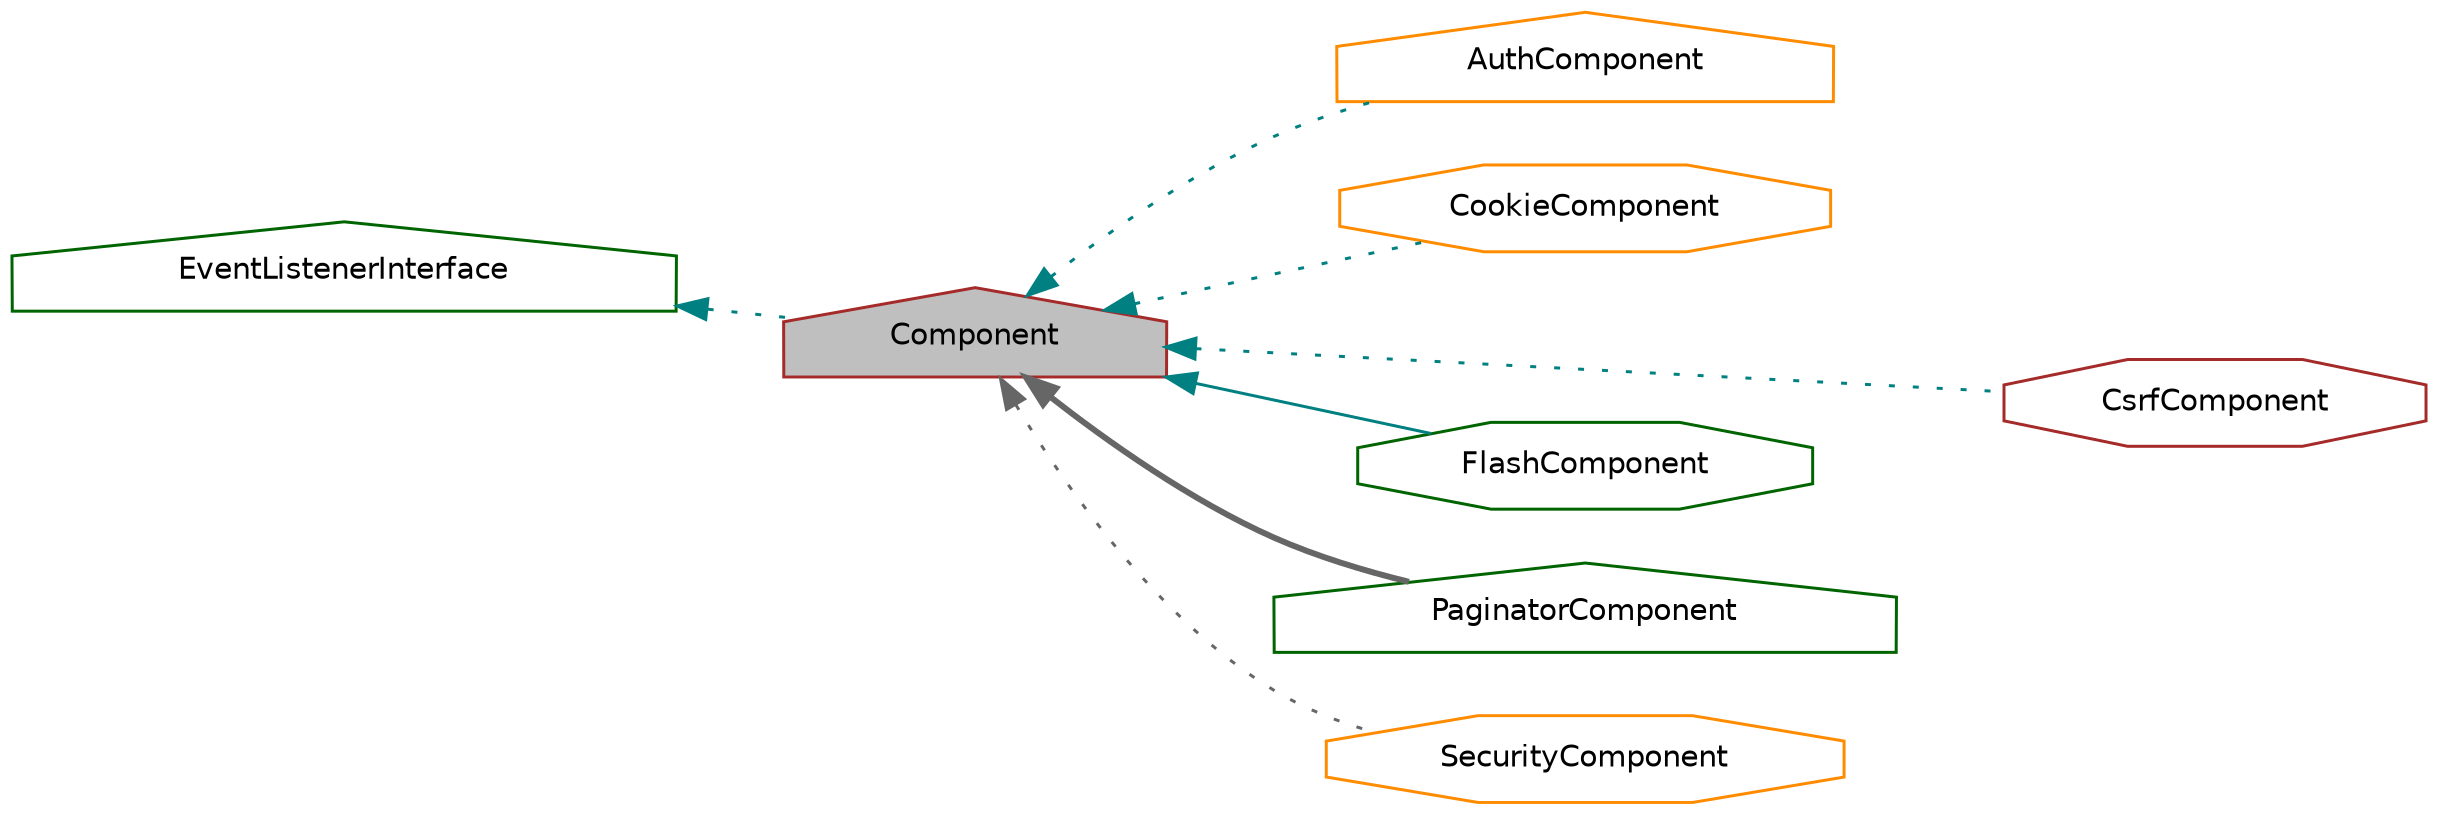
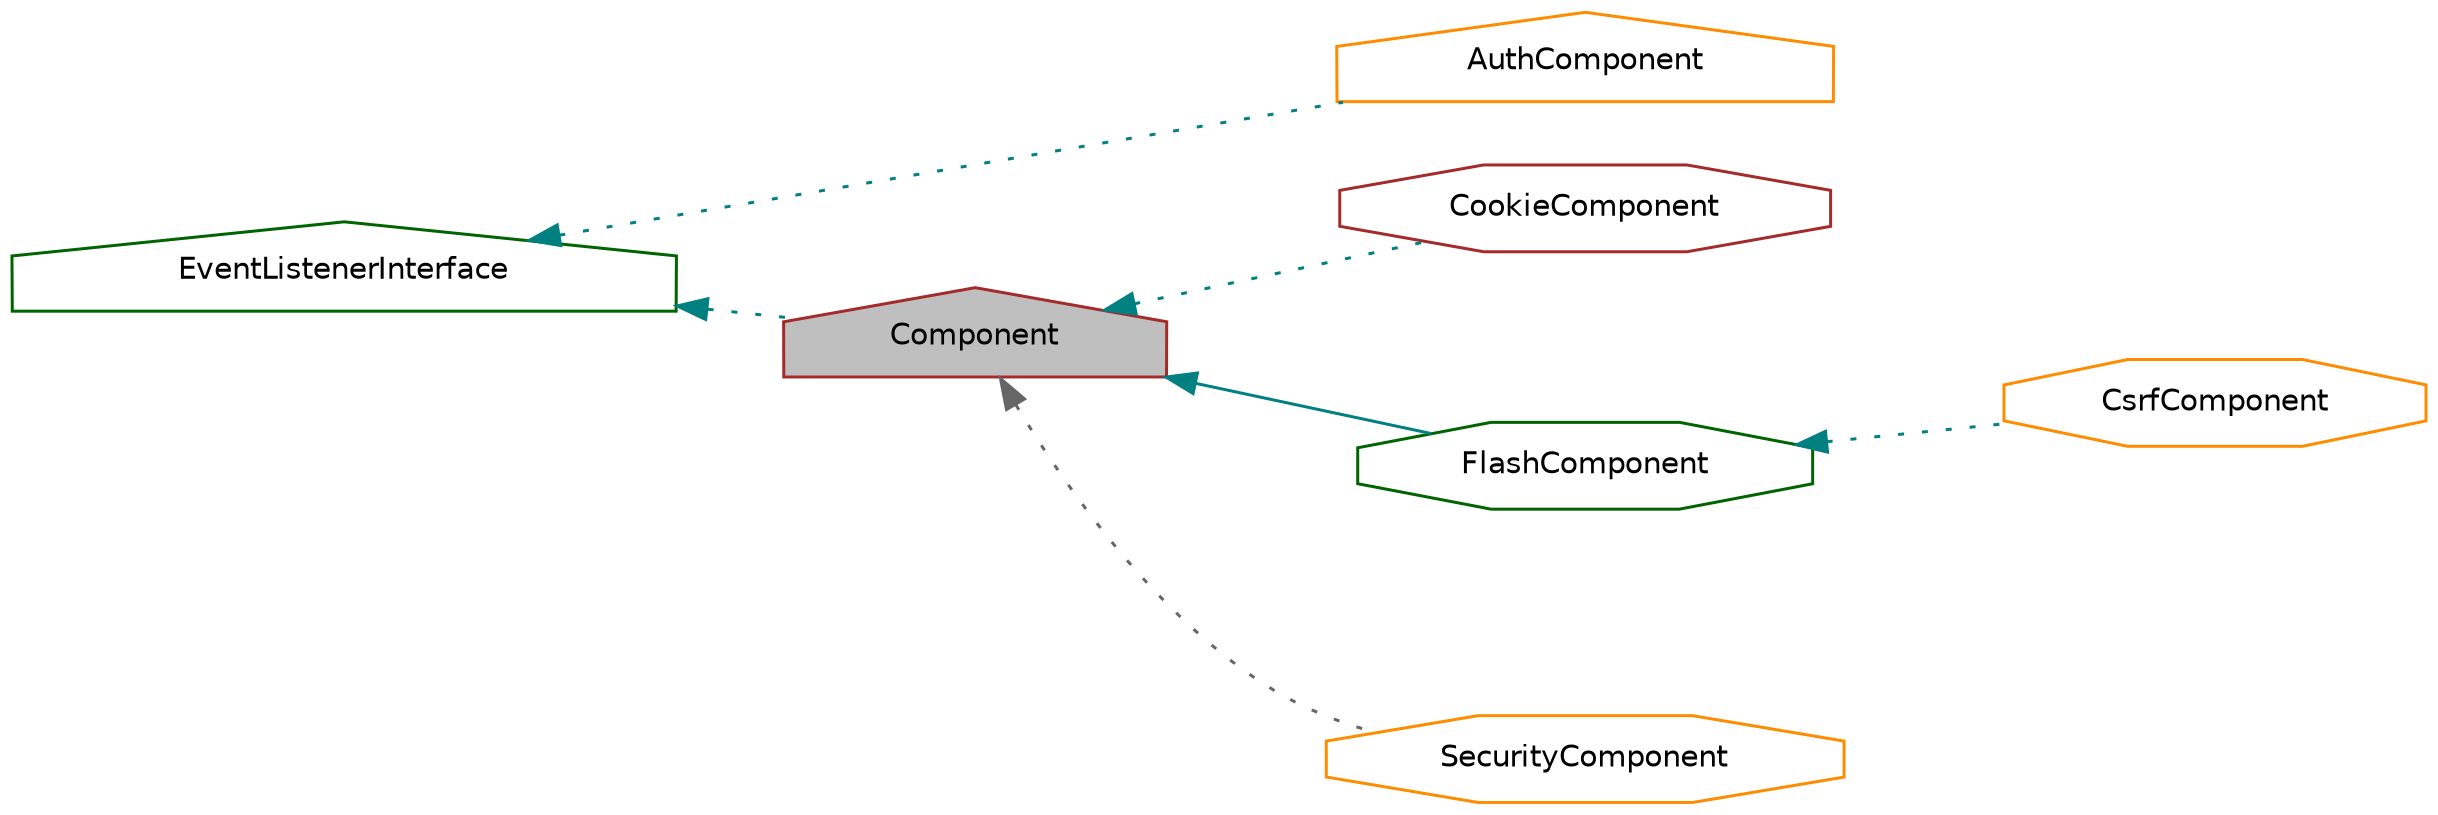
(1202, 173) -> (951, 169)
(1585, 208) -> (1585, 208)
(1600, 370) -> (1920, 432)
(2215, 403) -> (2215, 403)
(1585, 612) -> none
